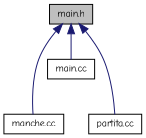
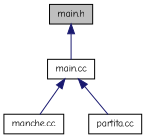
(36, 70) -> (50, 101)
(107, 70) -> (96, 101)
